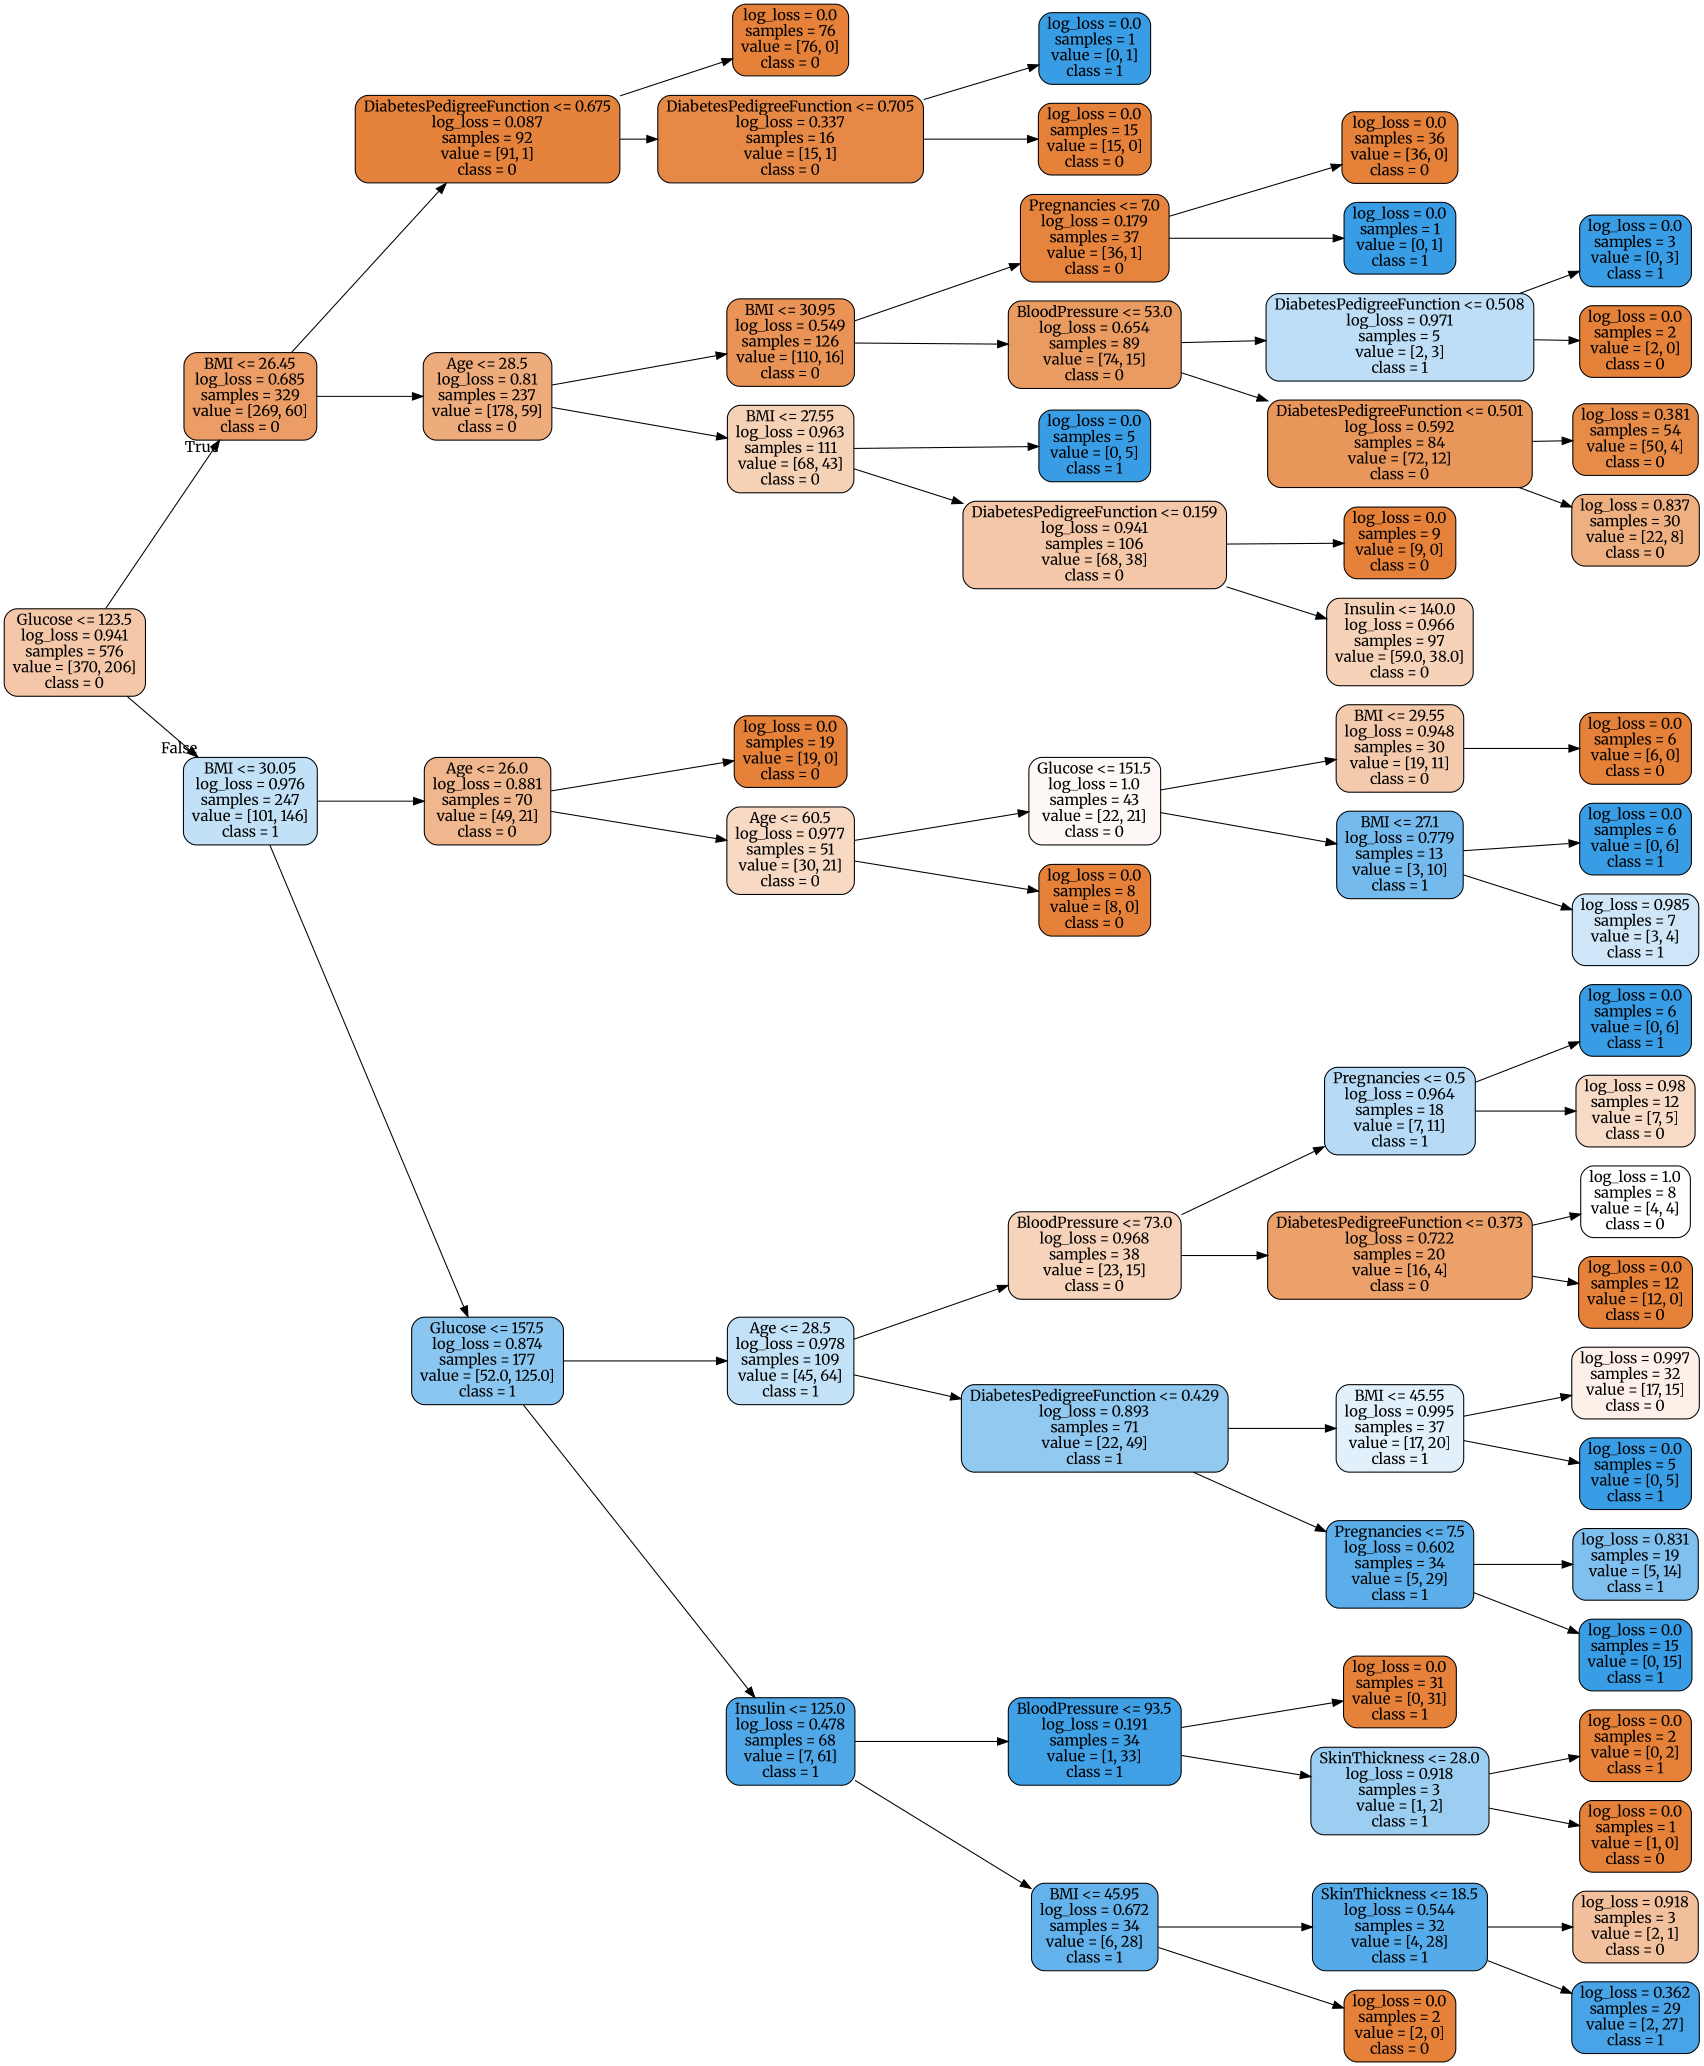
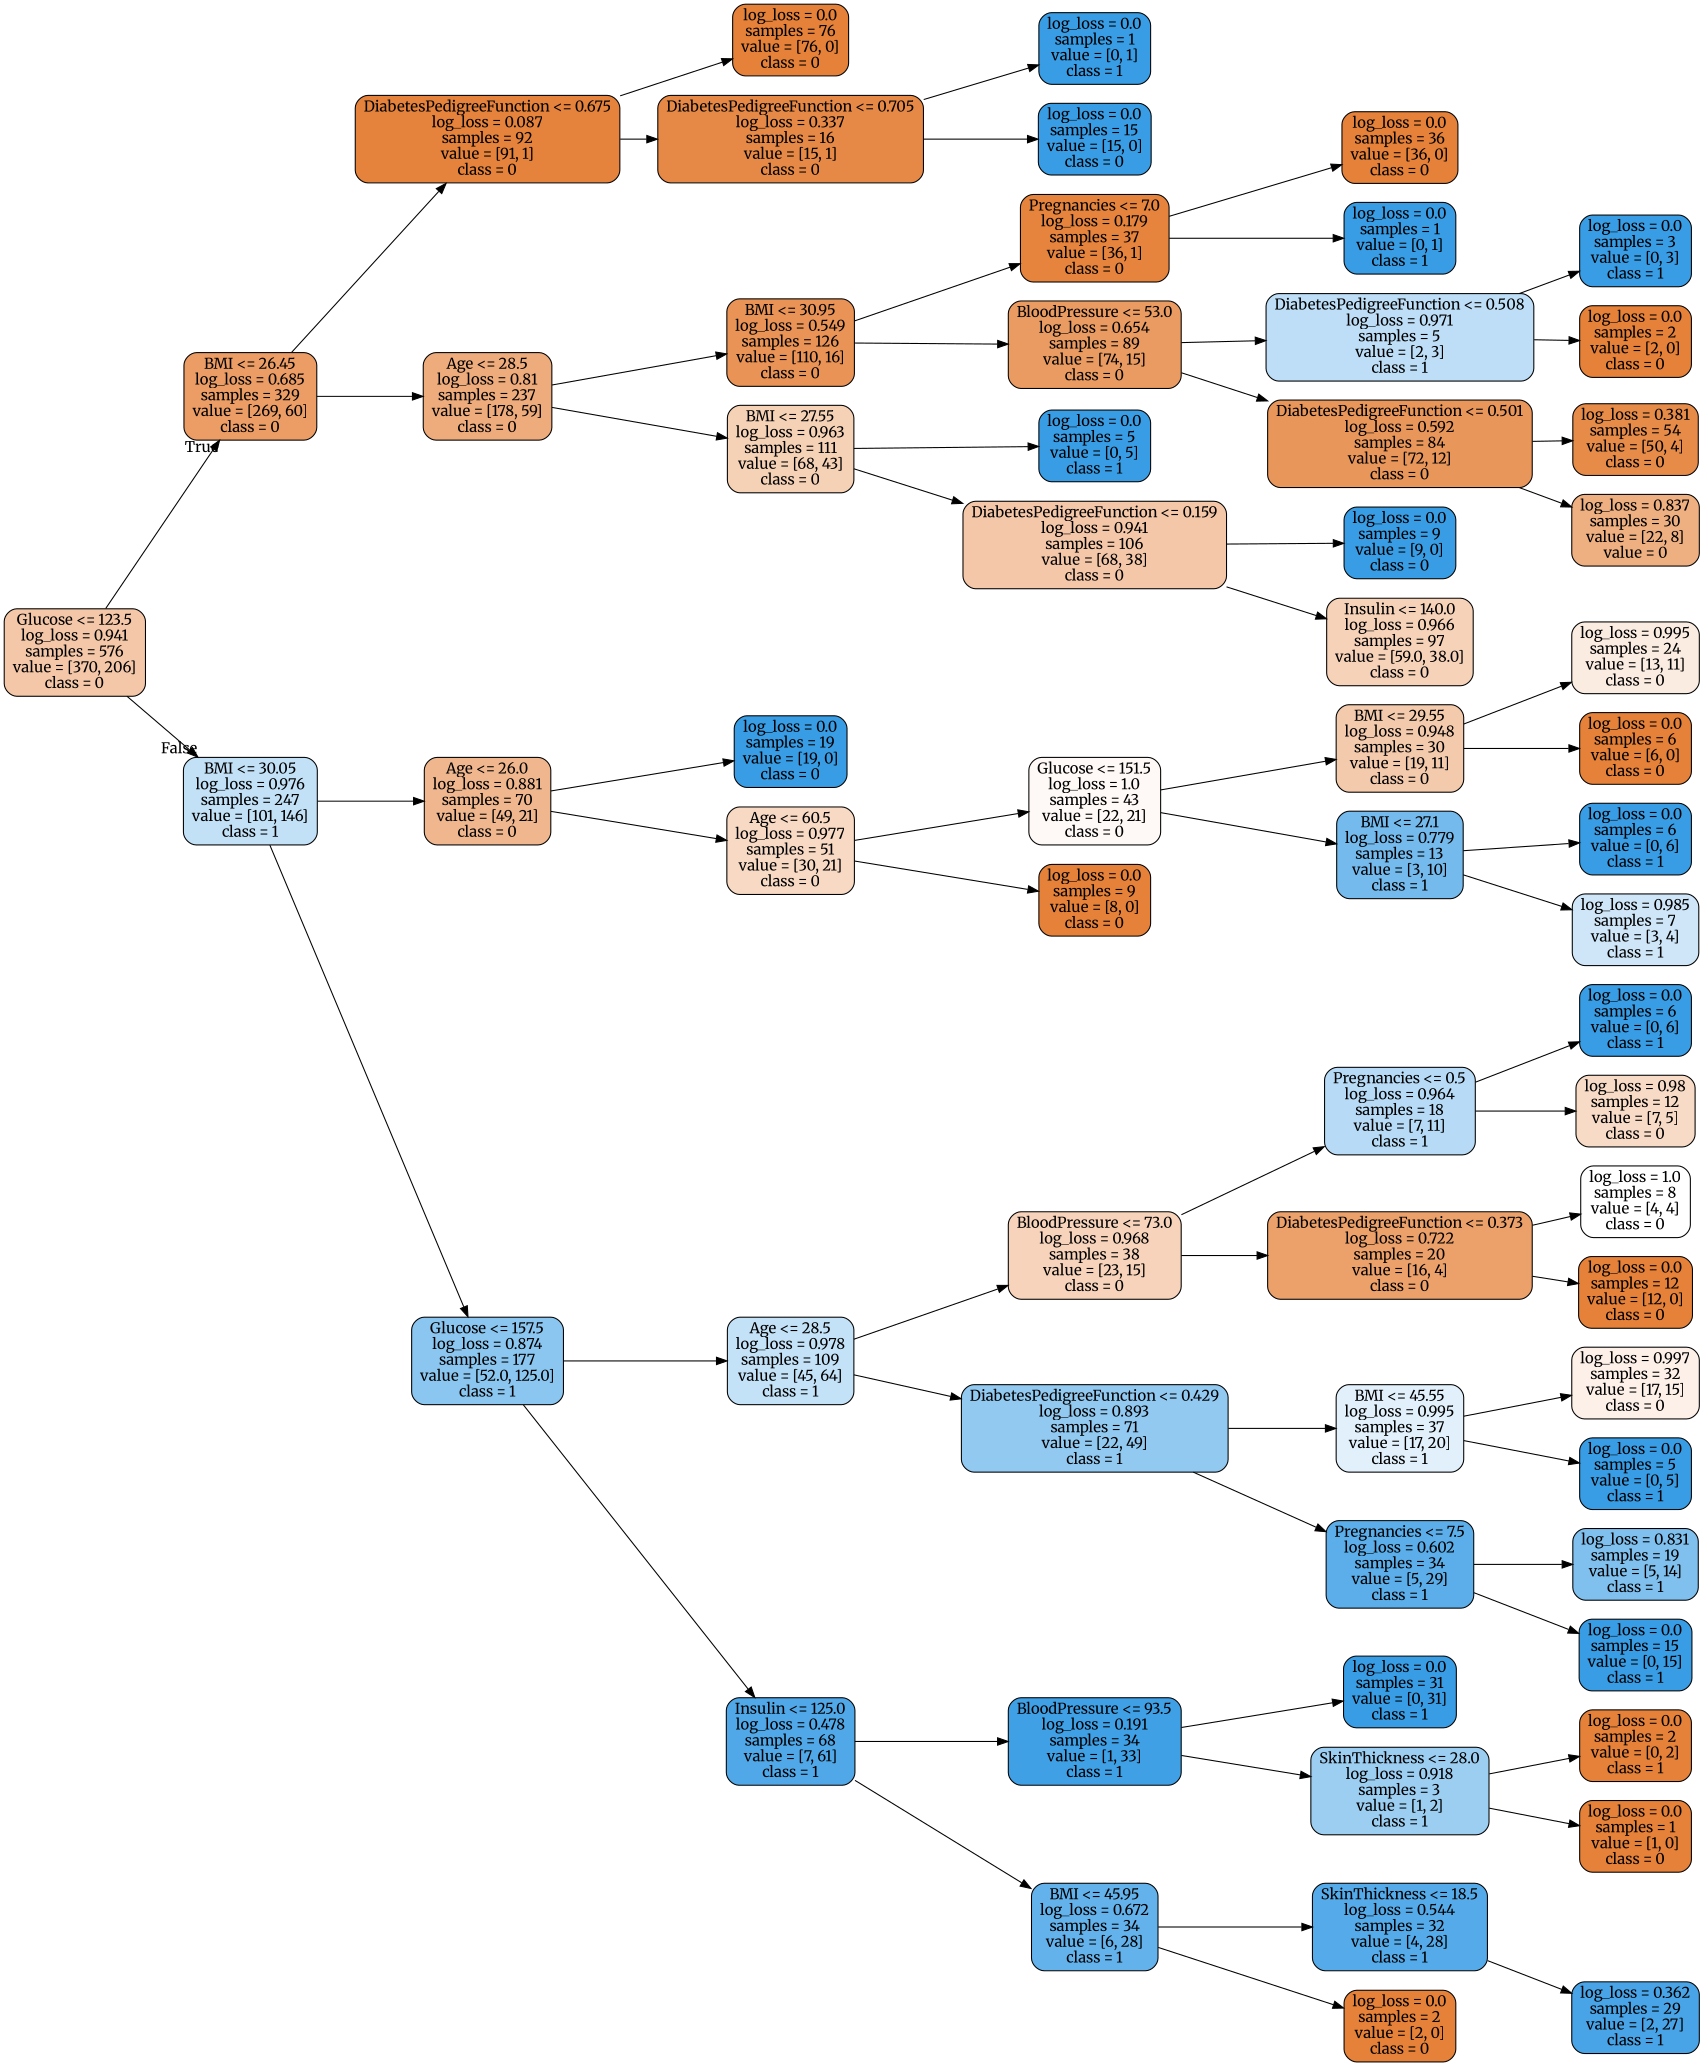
(1095, 139) -> (1095, 139)
(1636, 530) -> (1636, 530)
(1400, 543) -> (1400, 543)
none -> (1636, 658)
(791, 752) -> (791, 752)
(1095, 900) -> (1095, 900)
(1400, 1692) -> (1400, 1692)
(1636, 1927) -> none
